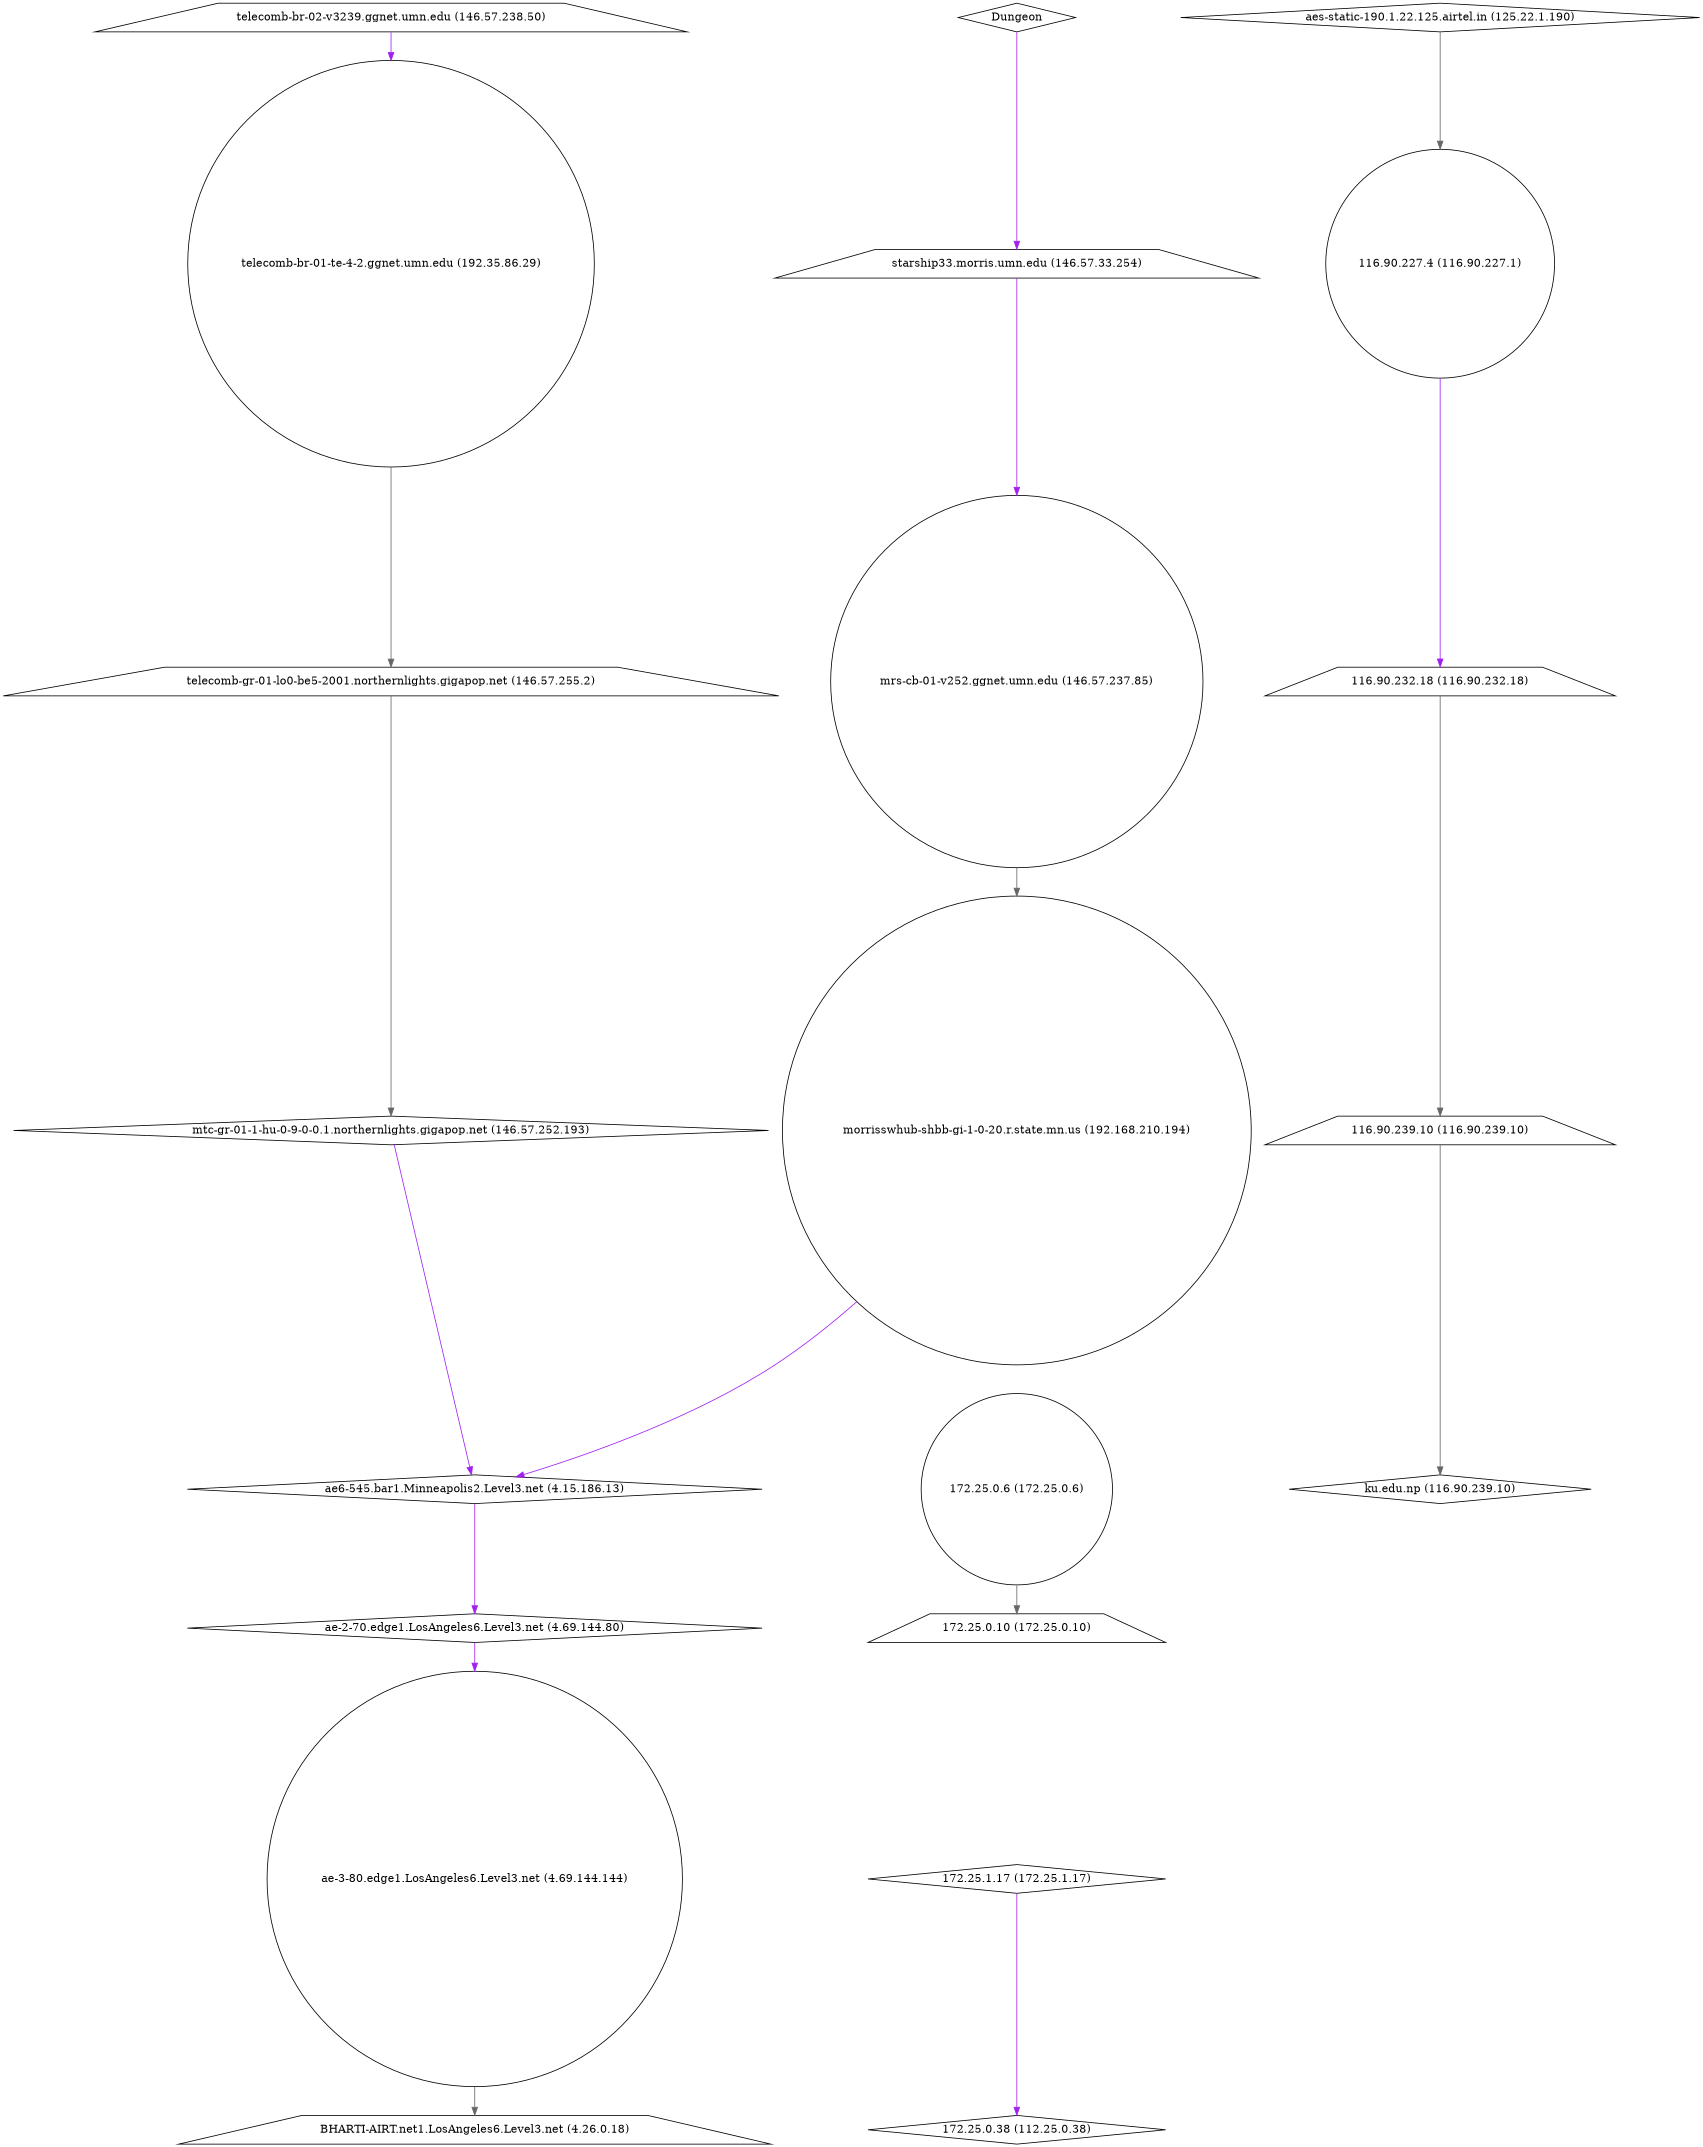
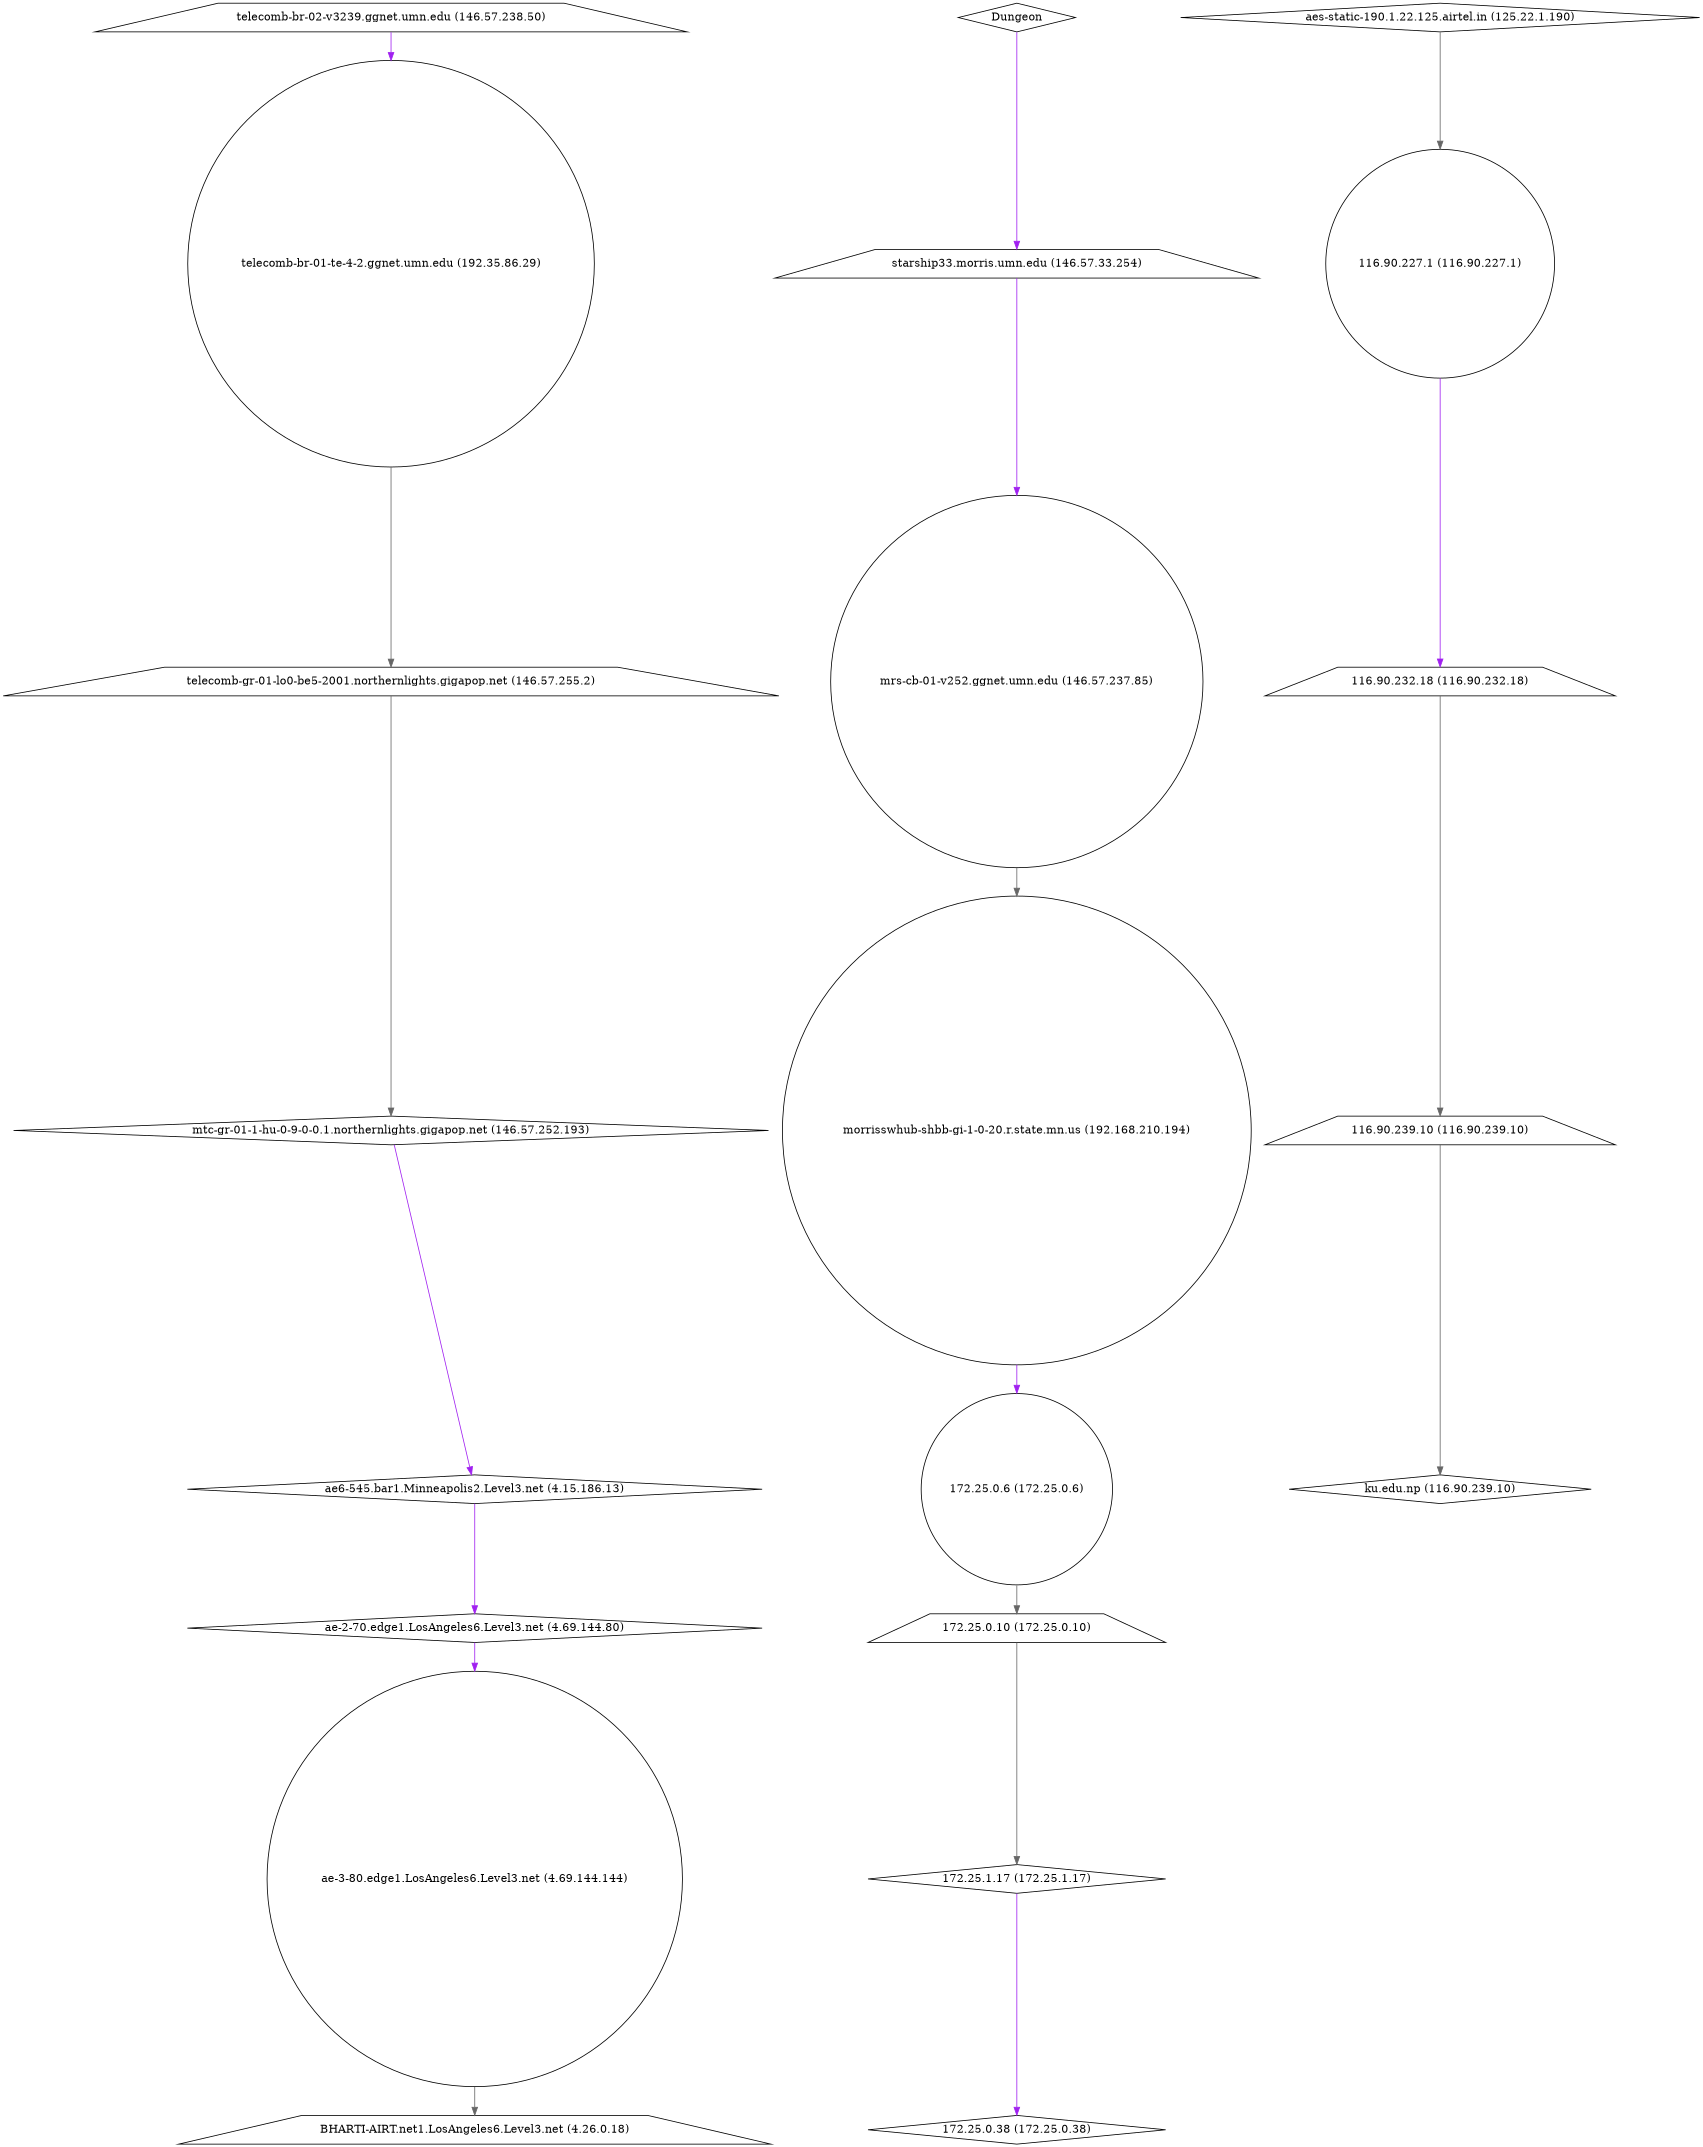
(1440, 264) -> (1440, 264)
(700, 1407) -> (1017, 1375)
none -> (1017, 1749)
(1017, 2130) -> (1017, 2130)
